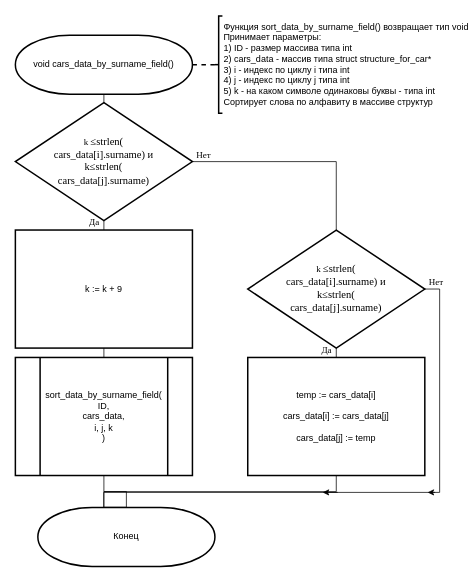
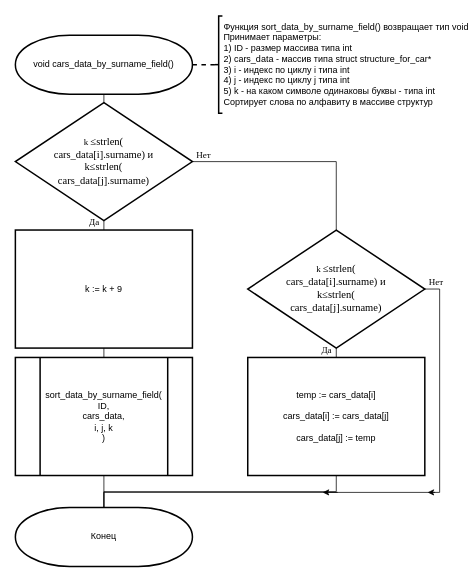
(126, 537) -> (104, 537)
